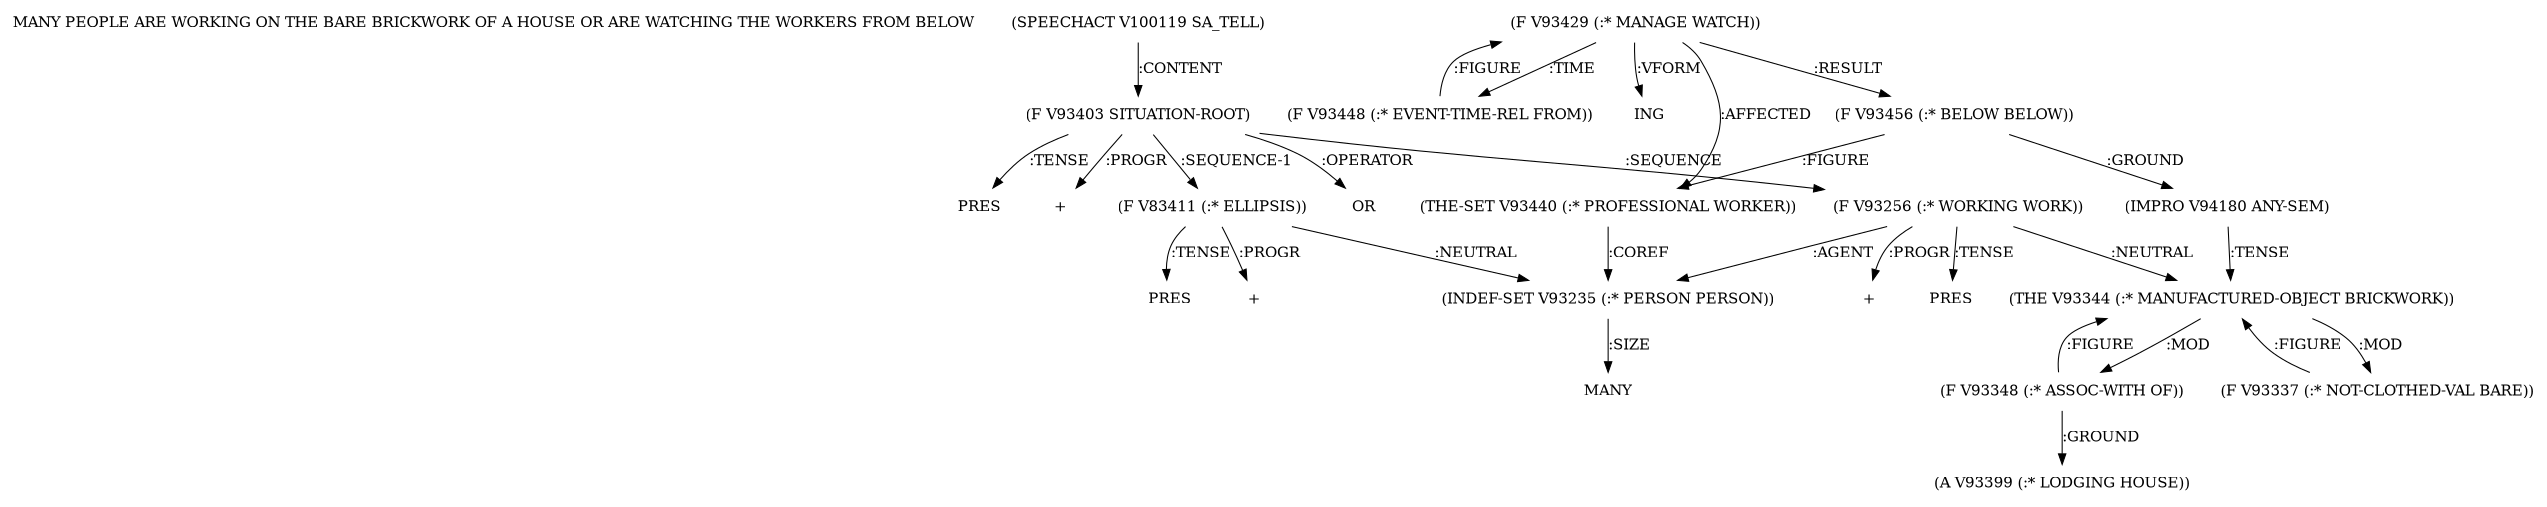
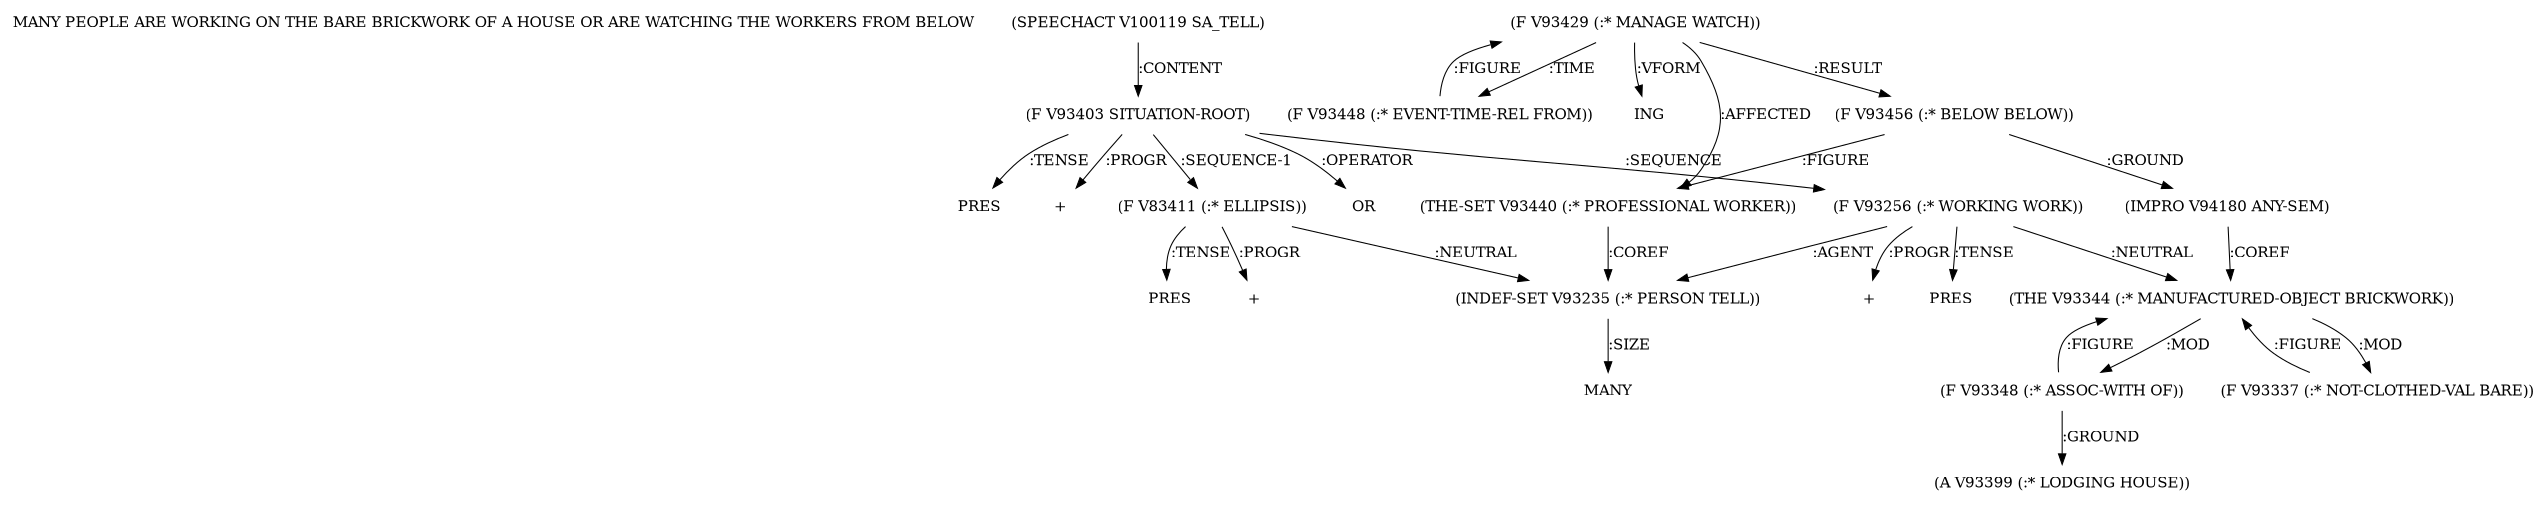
(2260, 253) -> (2260, 253)
(1608, 300) -> (1608, 300)
